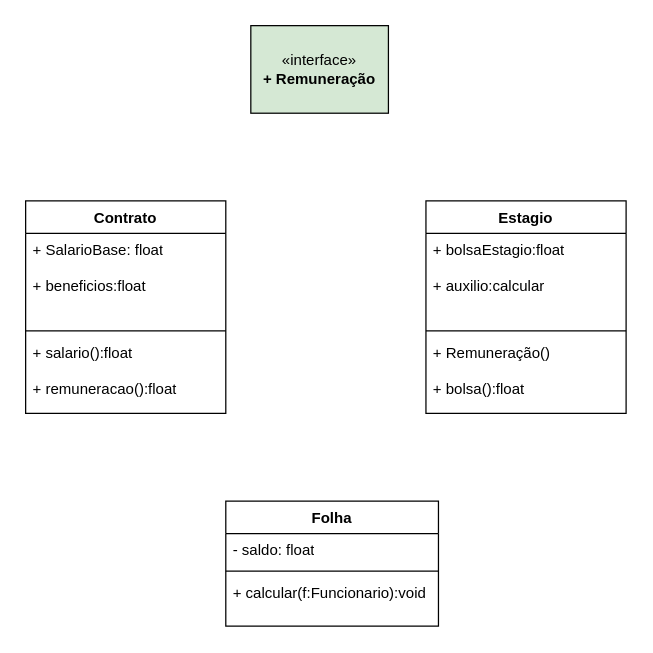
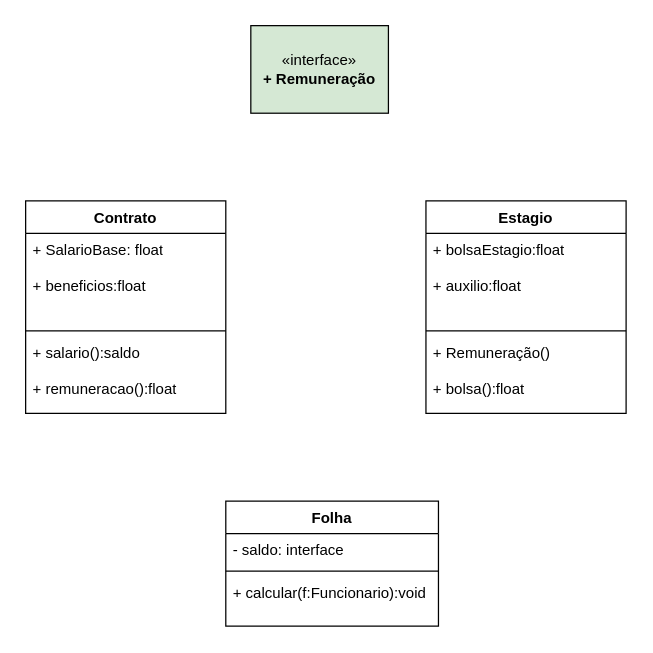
(507, 260) -> (507, 260)
(115, 362) -> (115, 362)
(282, 551) -> (299, 551)
